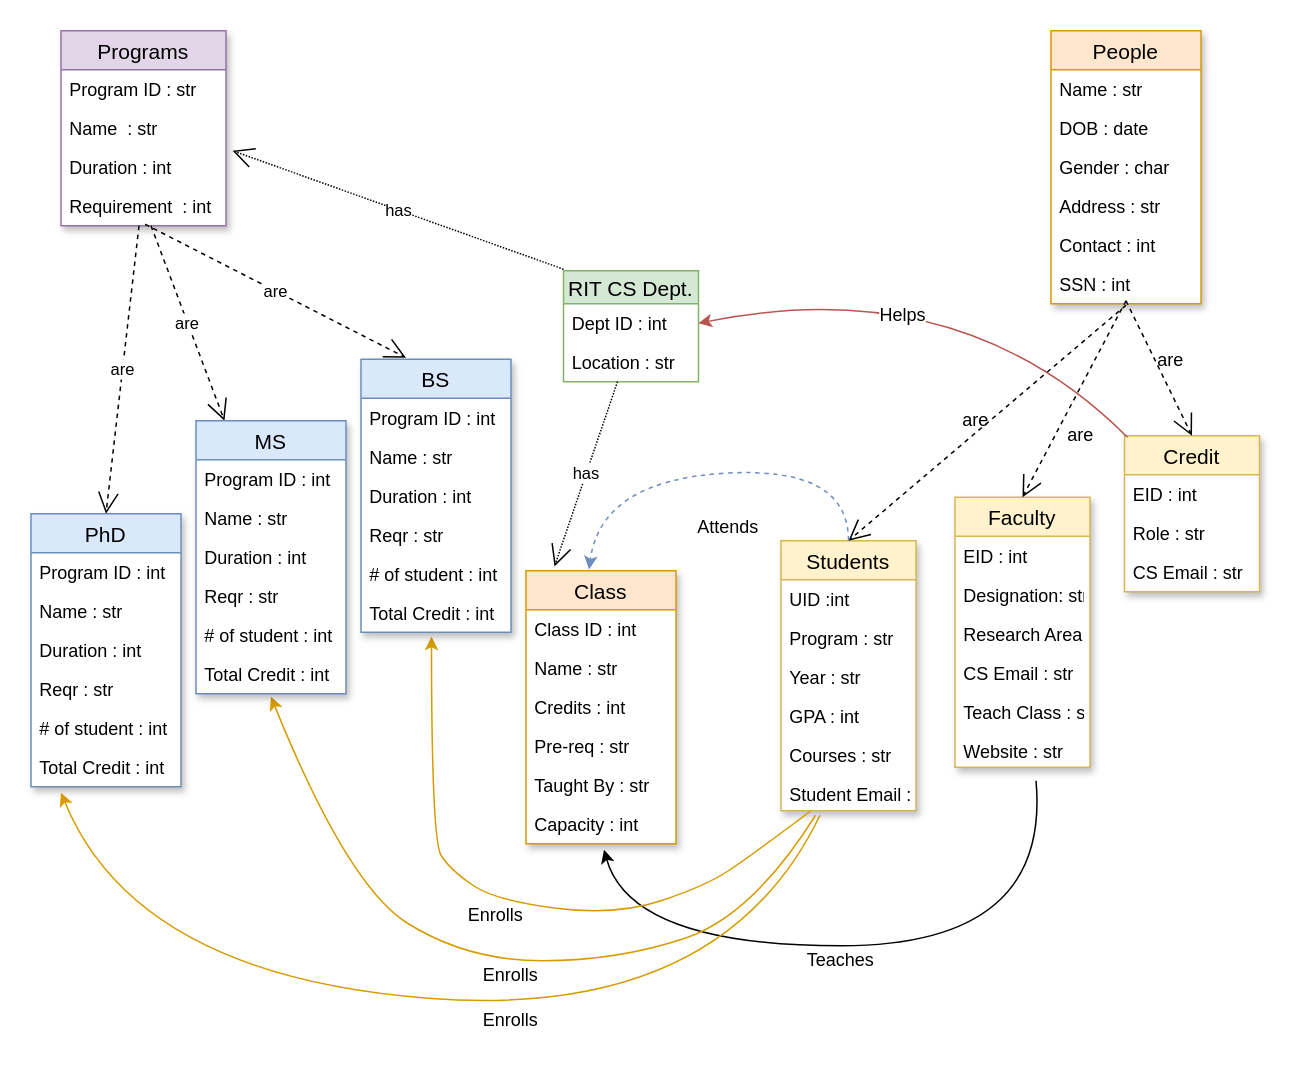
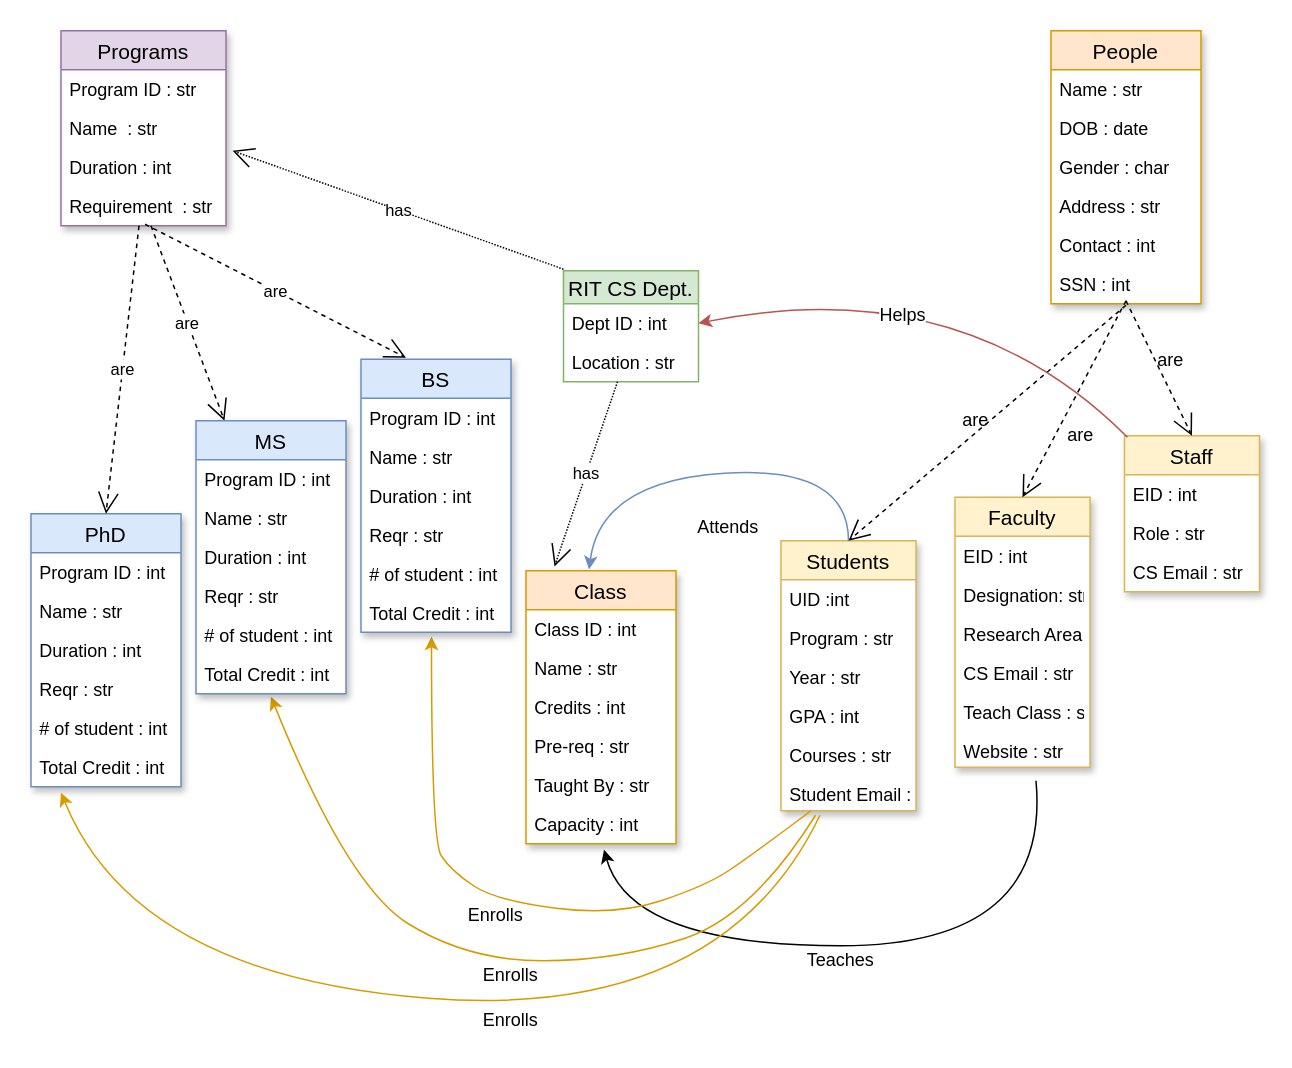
(150, 207) -> (153, 207)
(1191, 457) -> (1191, 457)
(717, 474) -> (717, 474)
